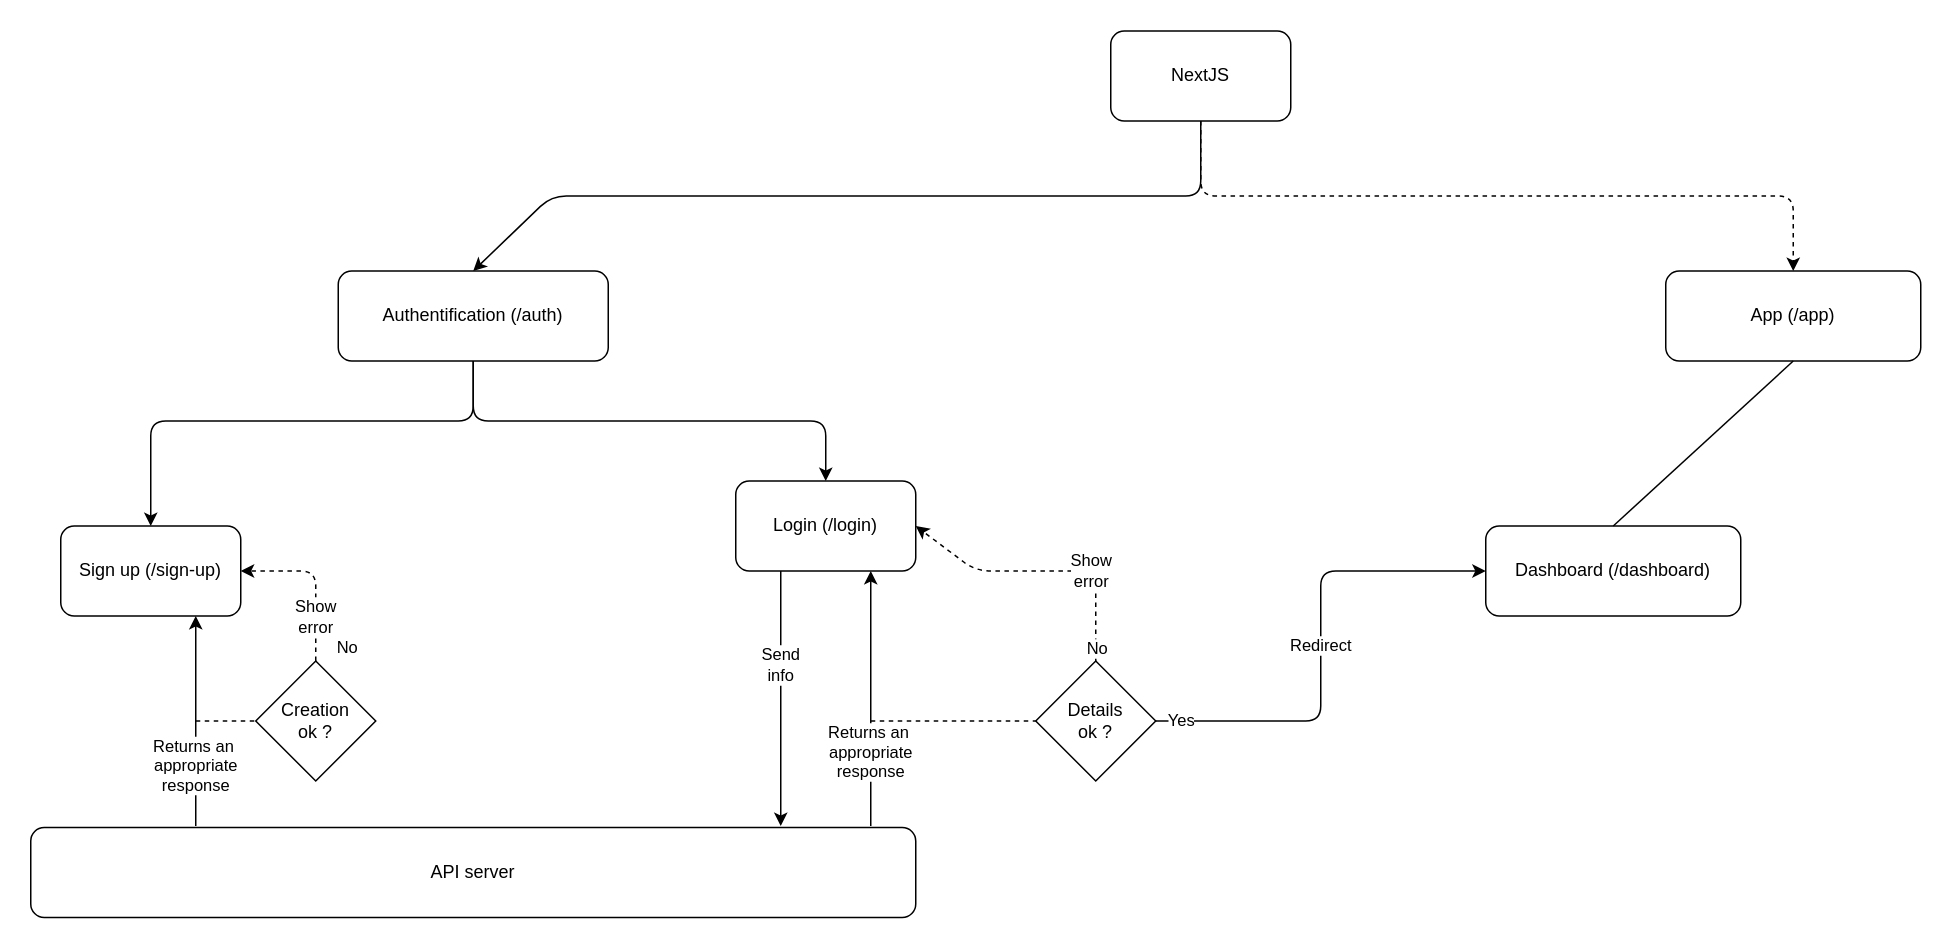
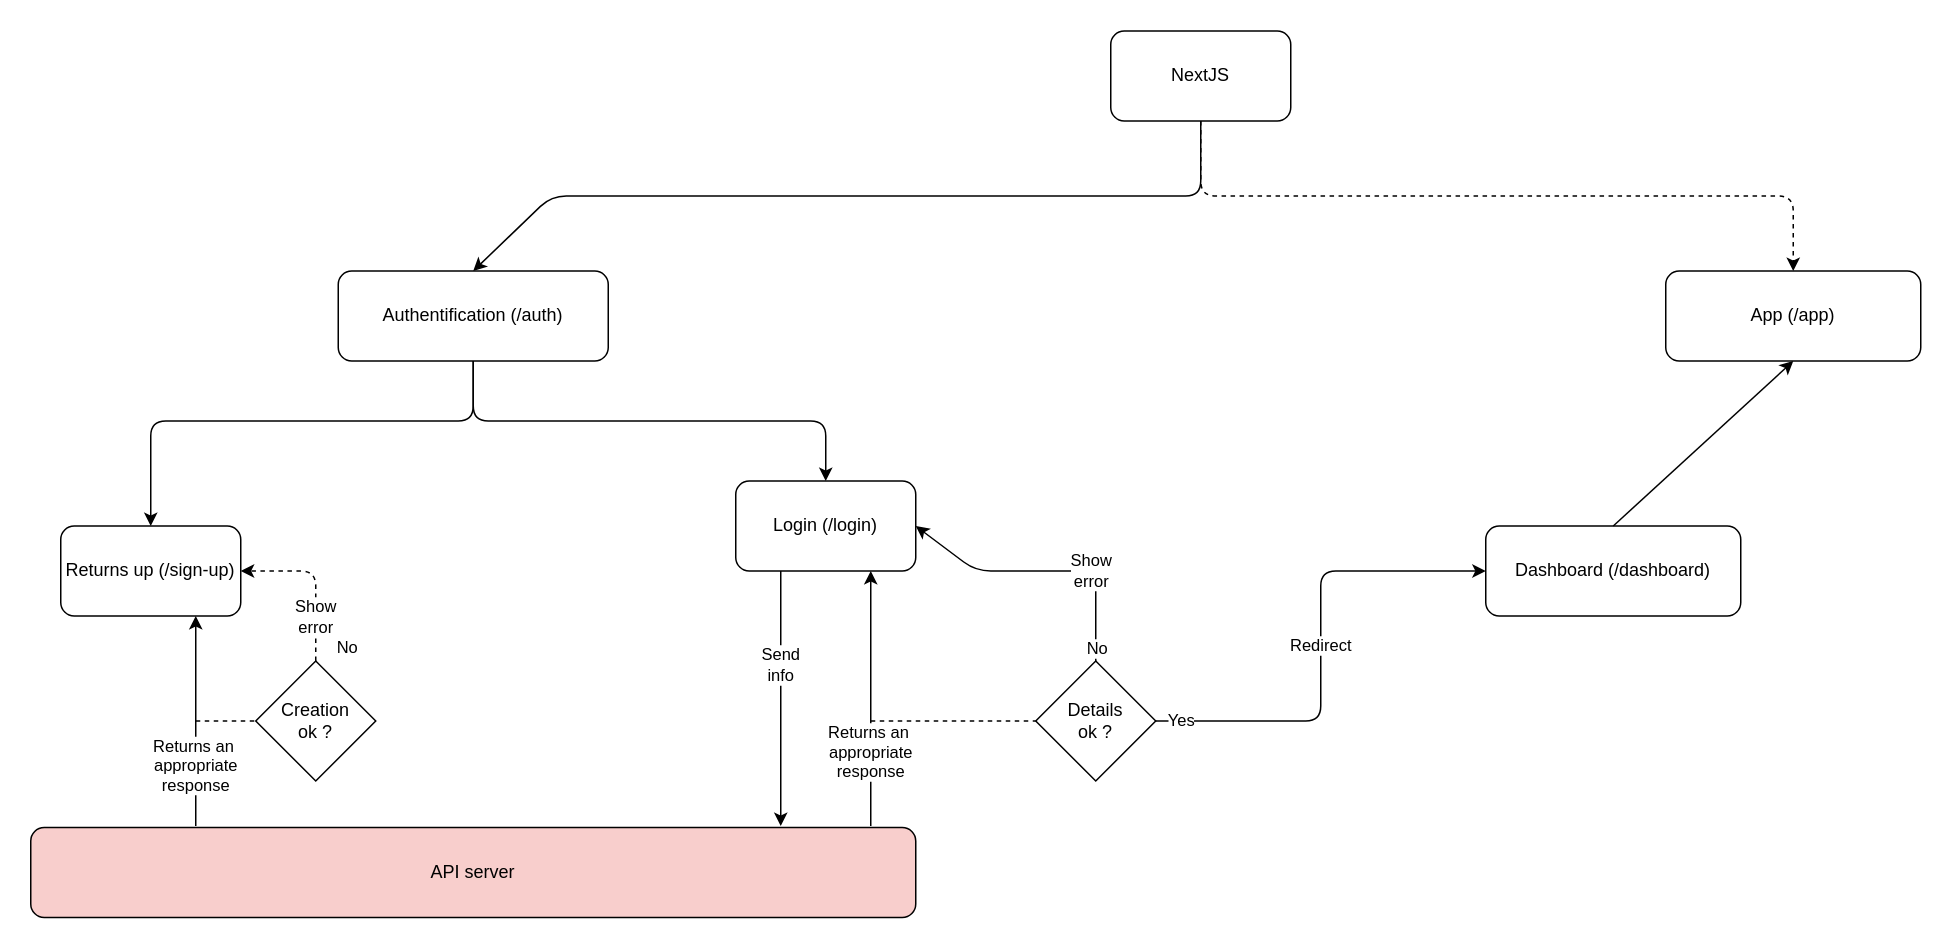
(1787, 366) -> (1785, 369)
(151, 571) -> (151, 571)
(995, 571) -> (995, 571)
(473, 872) -> (473, 872)
